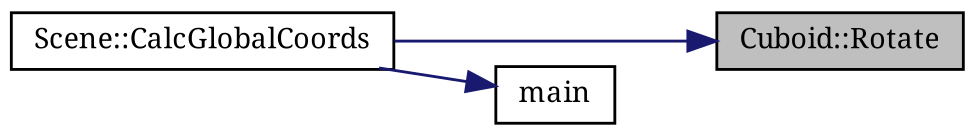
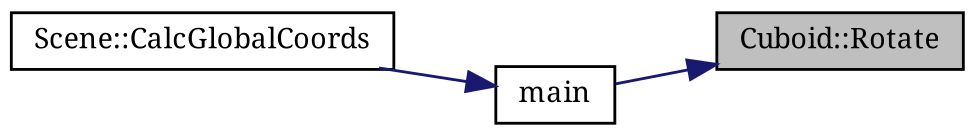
(541, 41) -> (652, 77)
